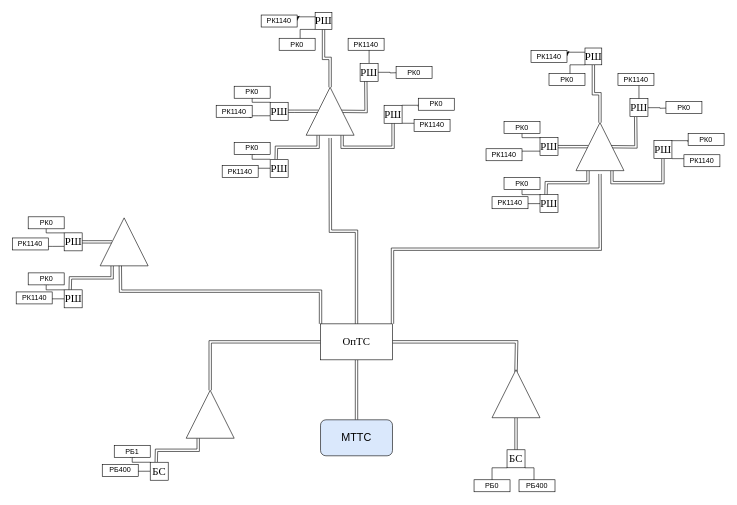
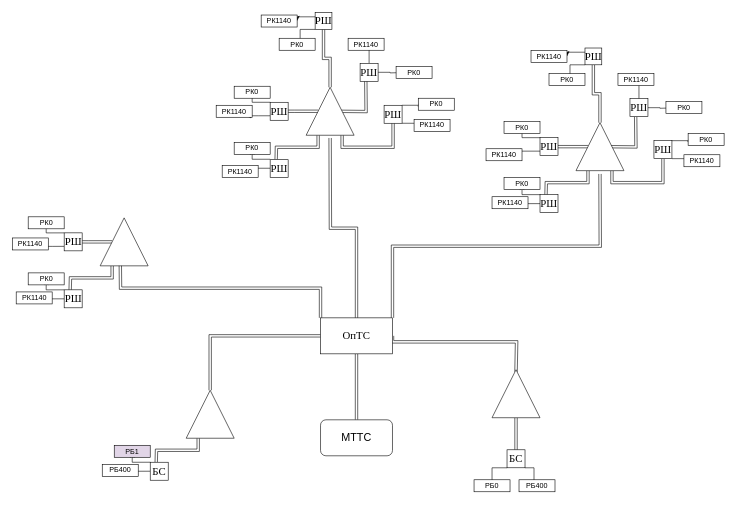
(357, 342) -> (357, 336)
(357, 438) -> (357, 438)
(132, 451) -> (132, 451)
